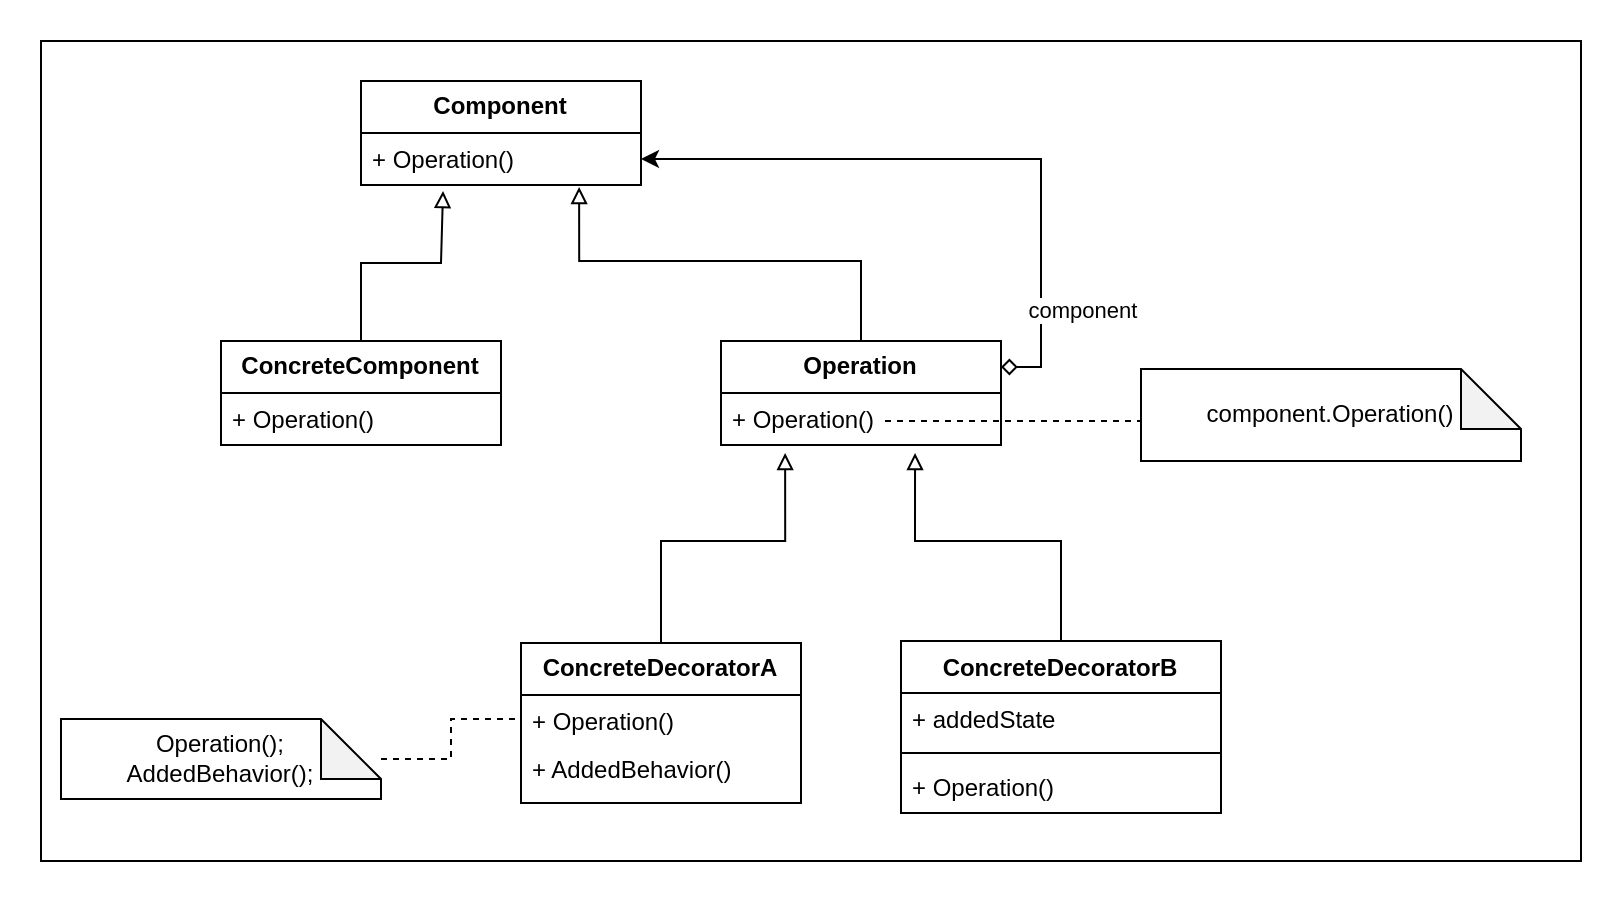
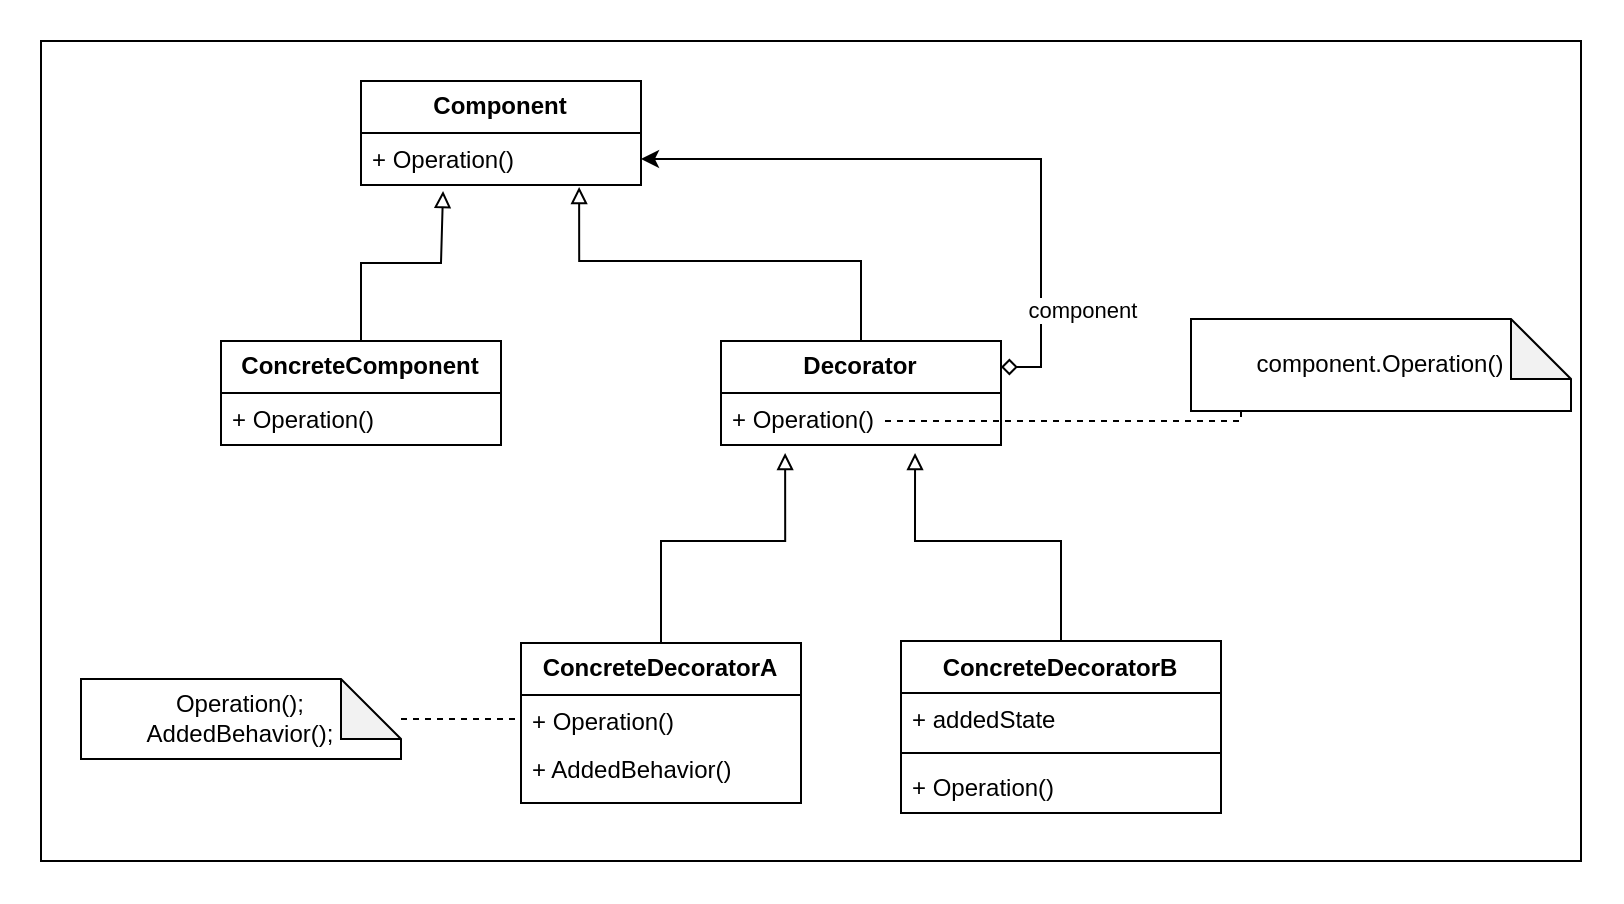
(861, 367) -> (861, 367)
(1331, 415) -> (1381, 365)
(221, 759) -> (241, 719)
